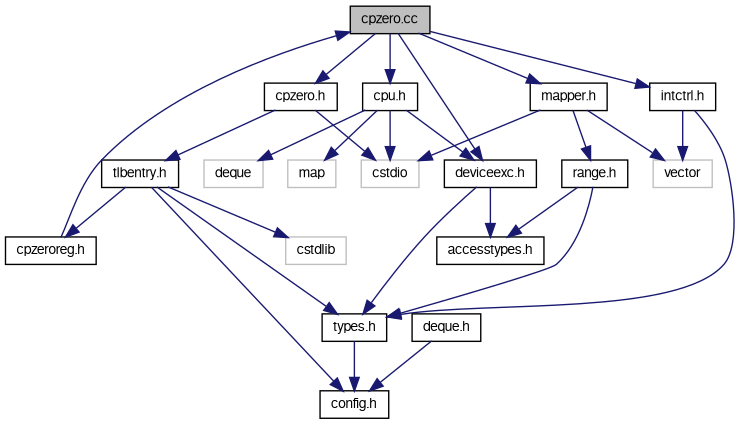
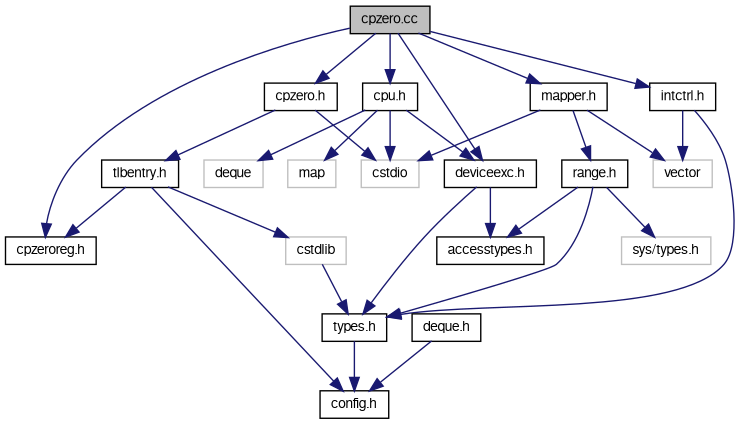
(173, 105) -> (172, 91)
(242, 247) -> (332, 283)
none -> (666, 251)
